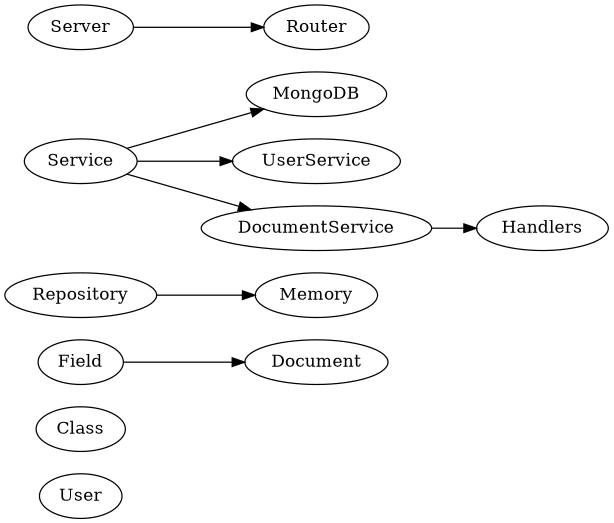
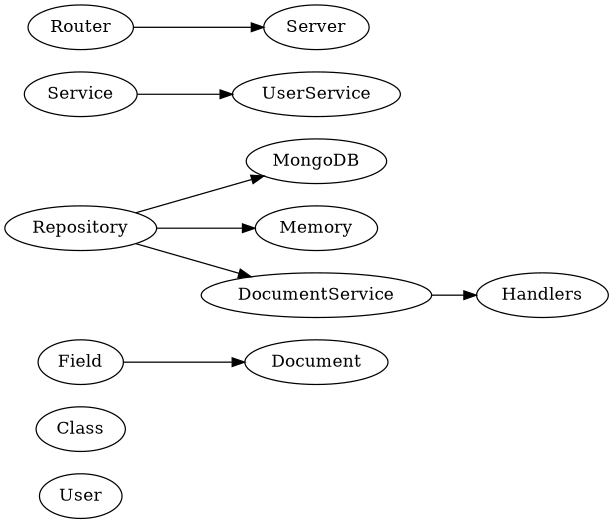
(192, 27) -> (192, 27)
(189, 131) -> (194, 196)
(183, 190) -> (187, 259)
